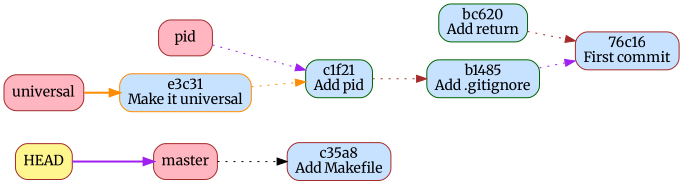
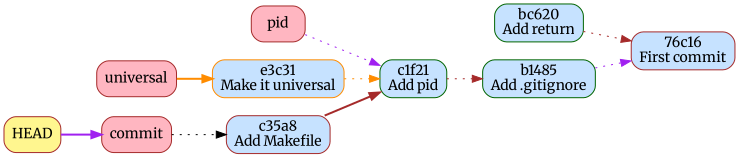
none -> (348, 106)
(185, 162) -> (137, 135)
